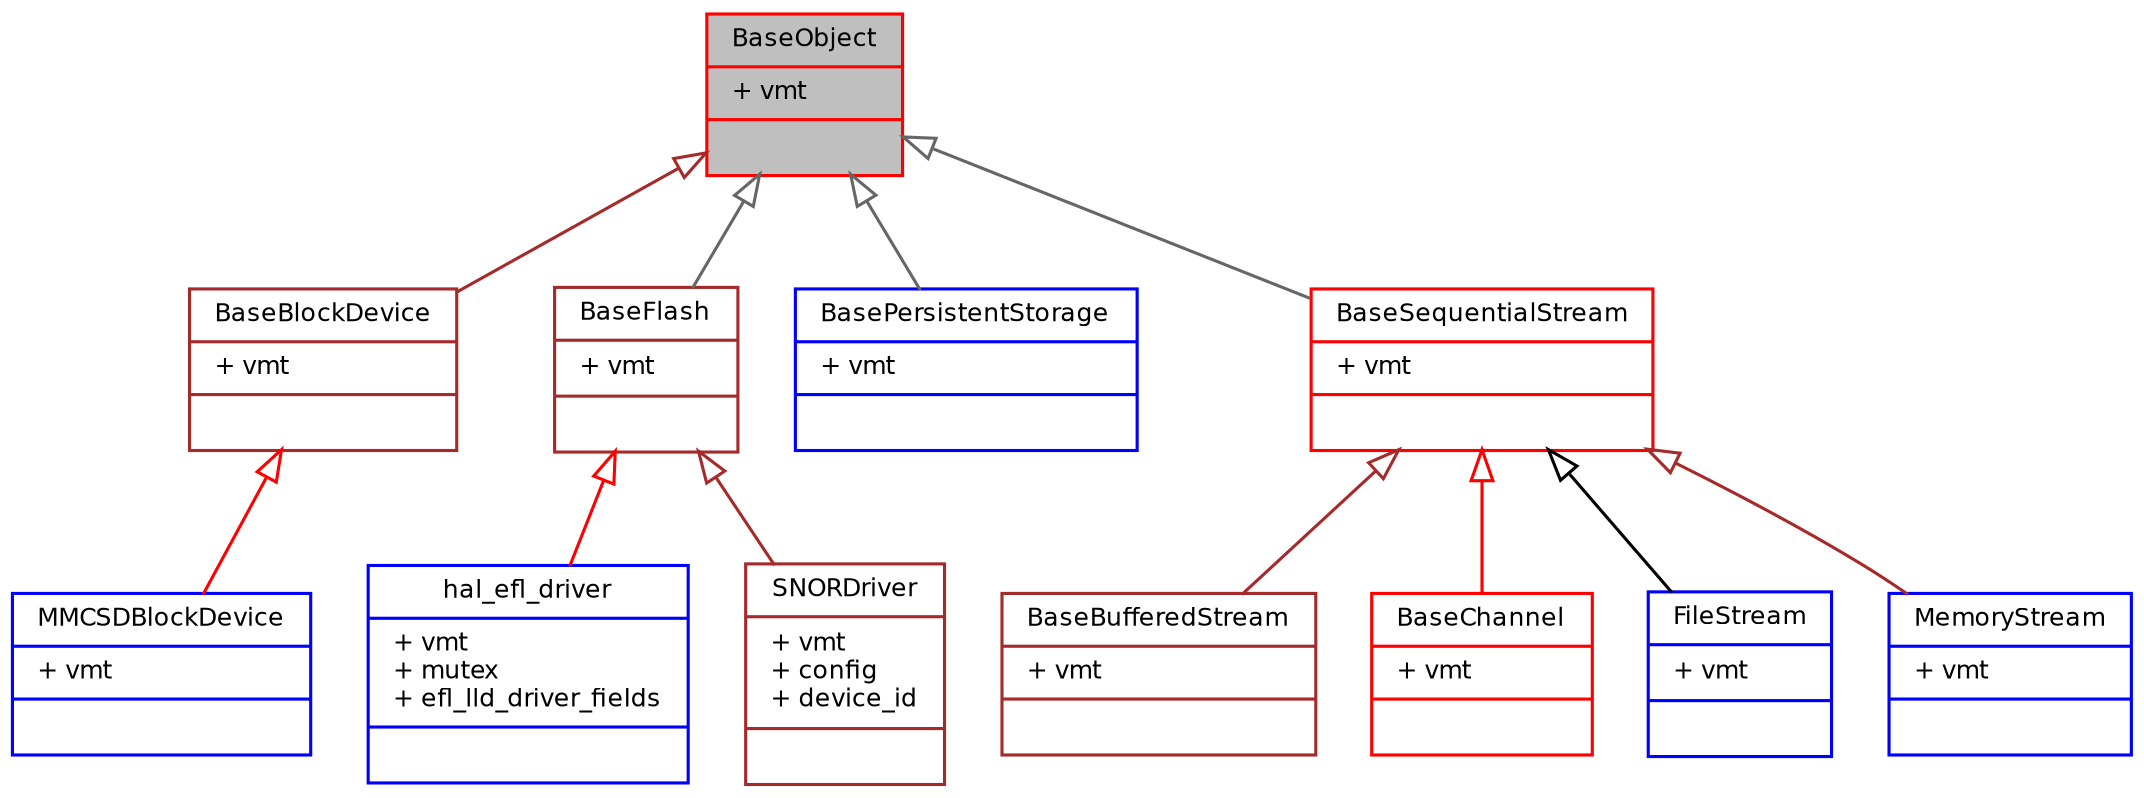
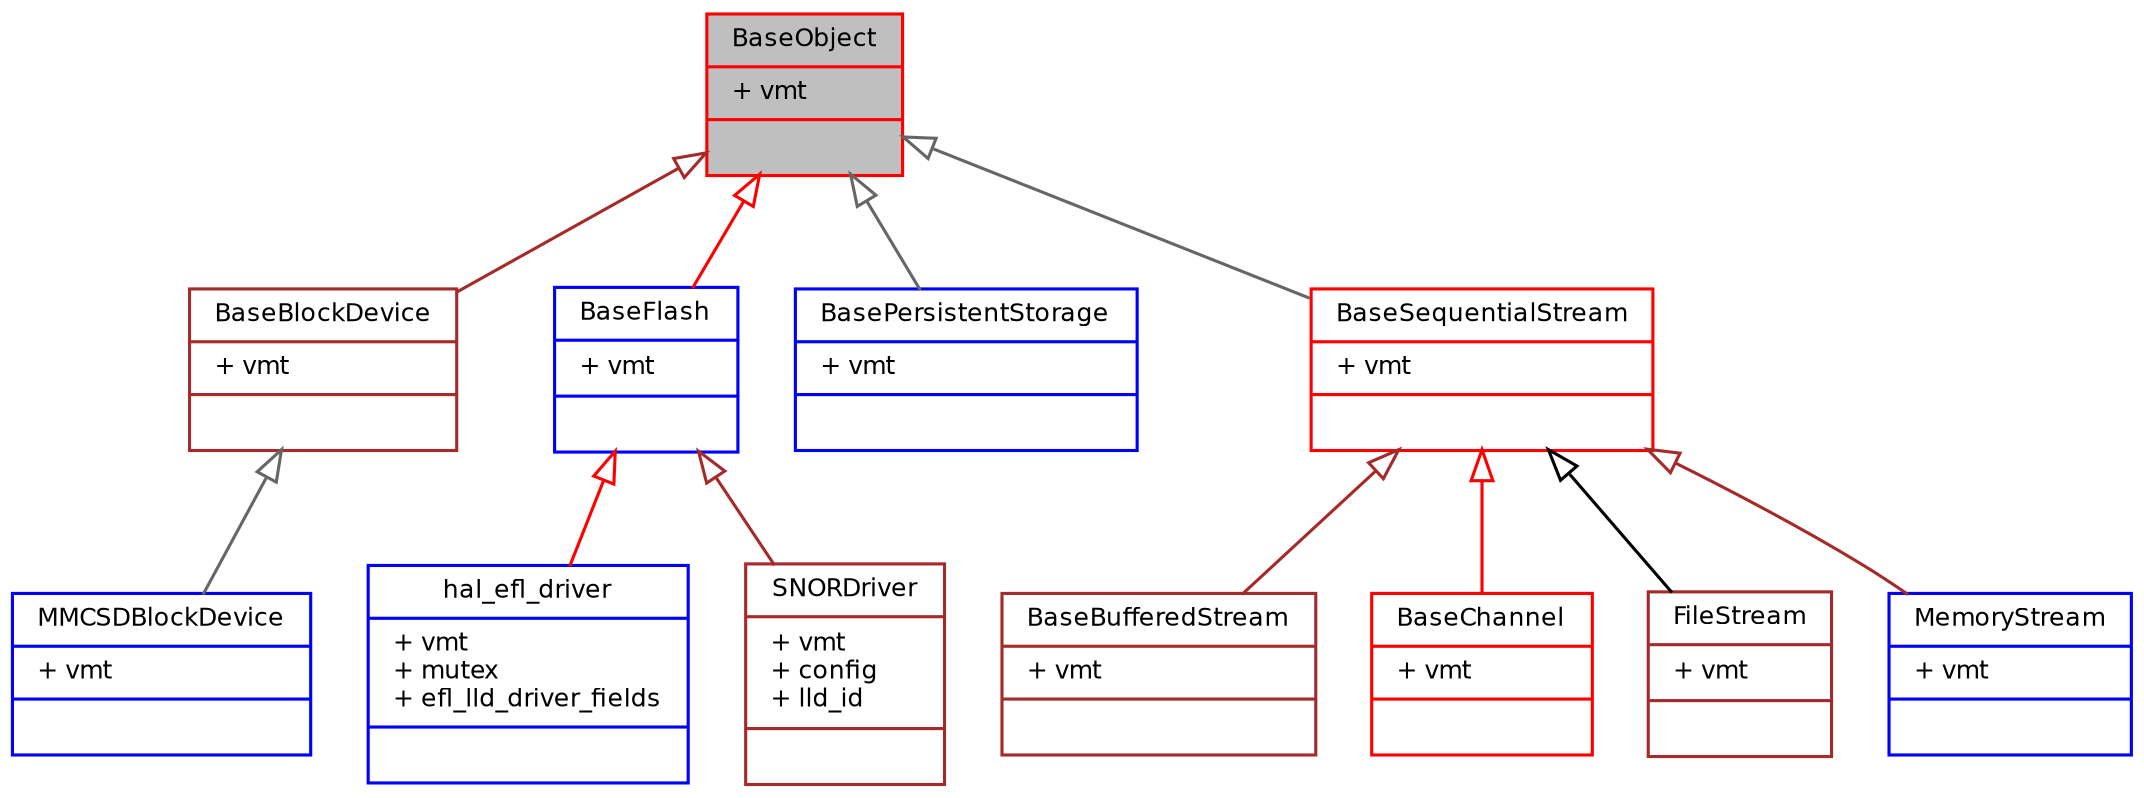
(718, 245) -> (718, 245)
(646, 370) -> (646, 370)
(235, 536) -> (235, 536)
(1740, 674) -> (1740, 674)
(845, 699) -> (819, 699)
